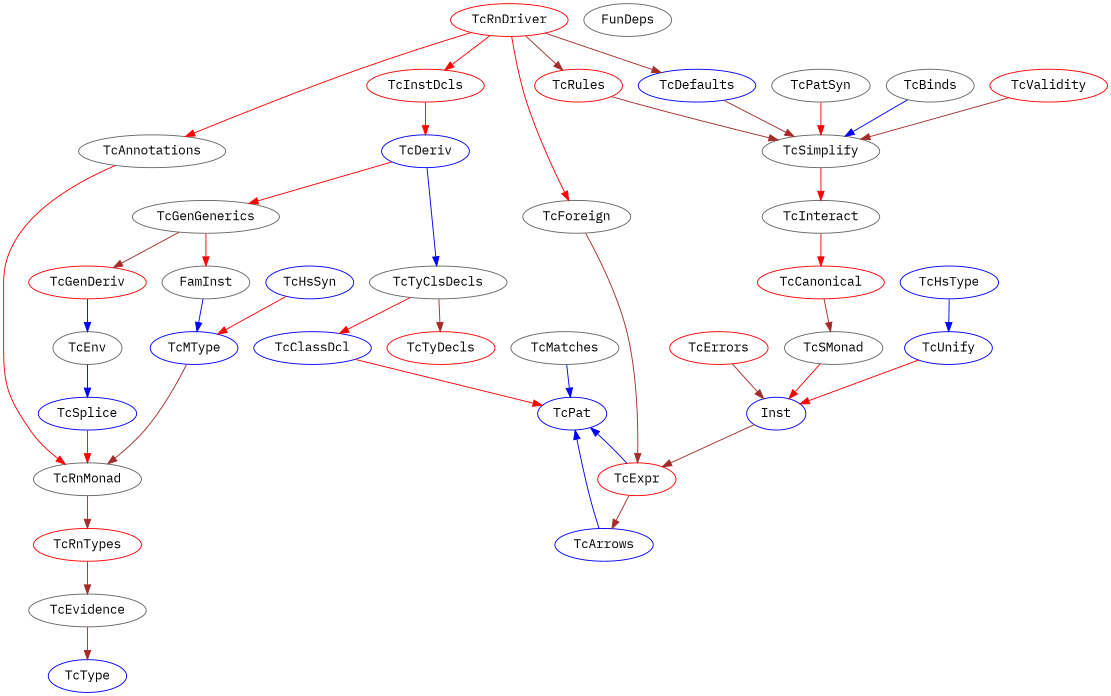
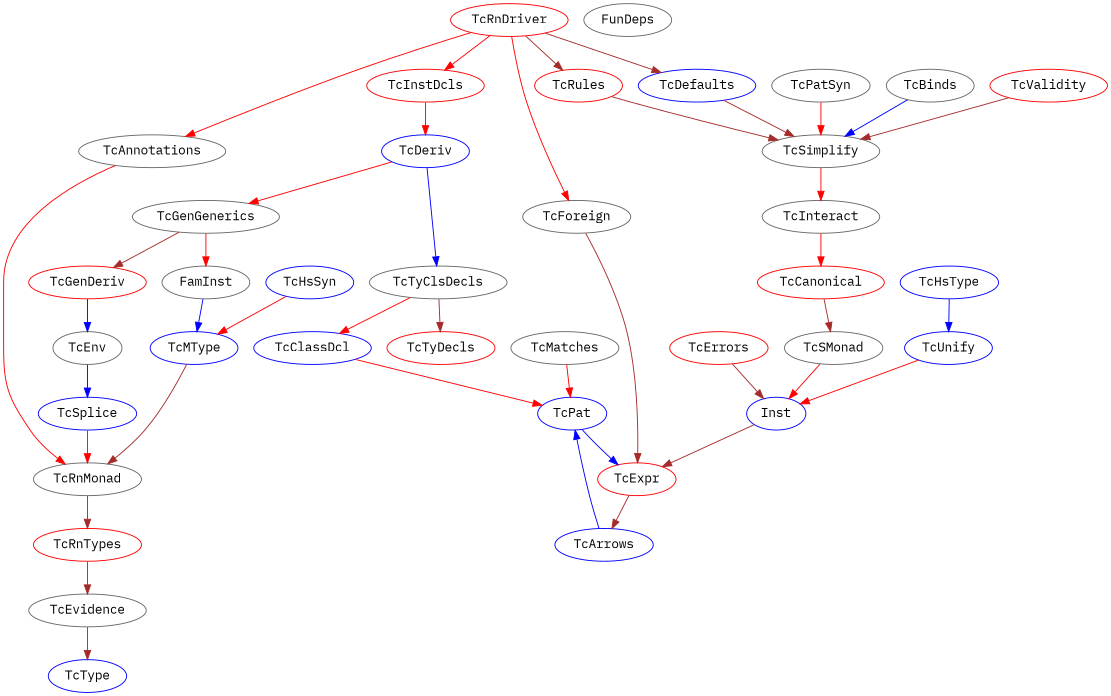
(568, 376) -> (568, 376)
(613, 448) -> (596, 444)
